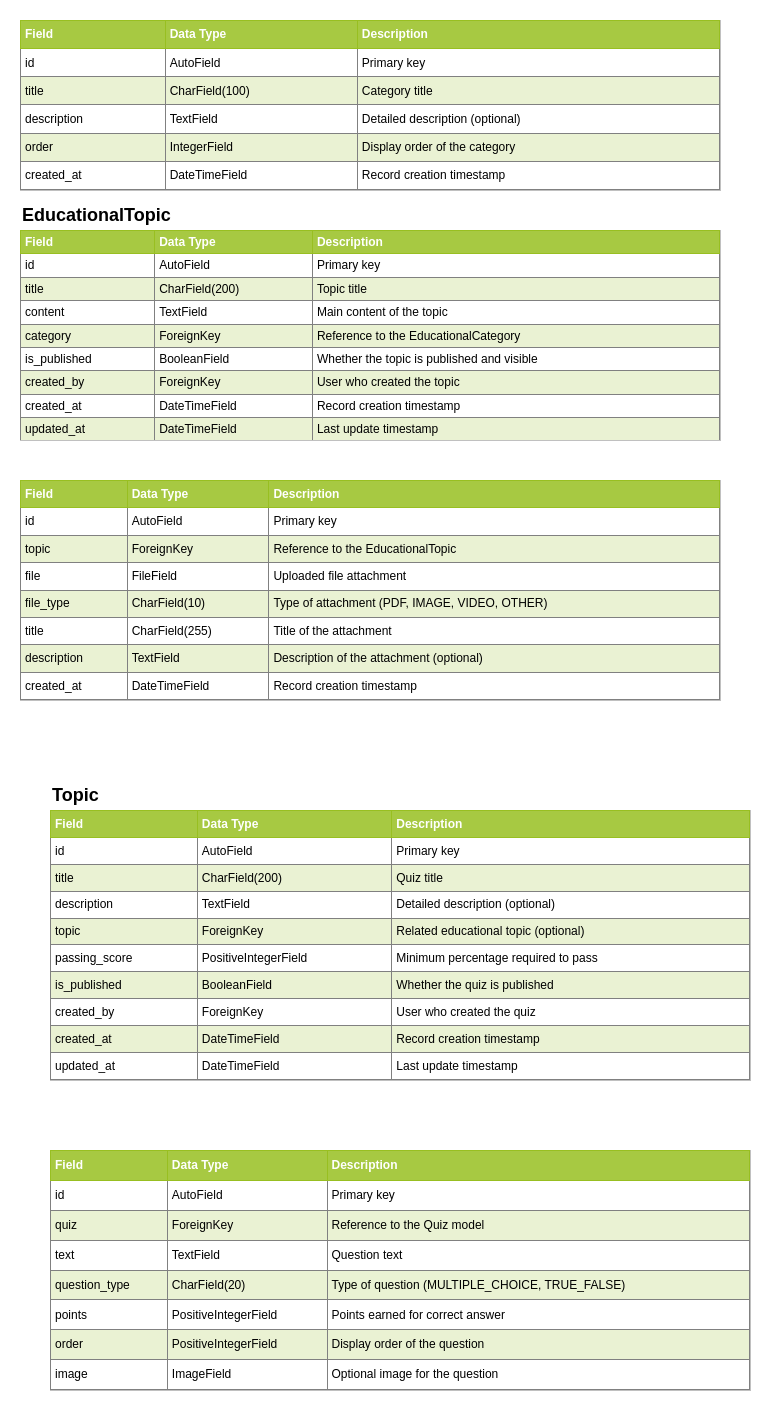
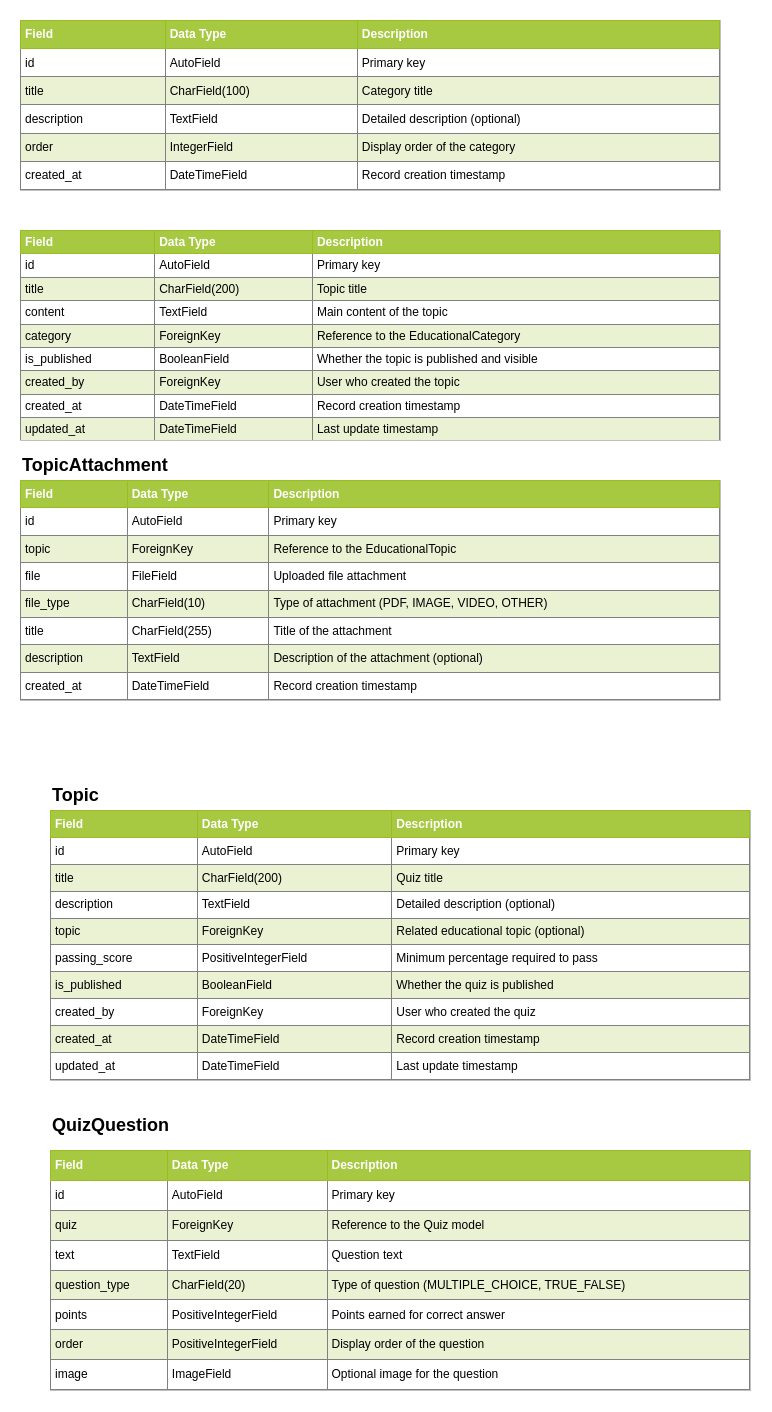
(121, 216) -> none
none -> (121, 466)
none -> (151, 1126)
